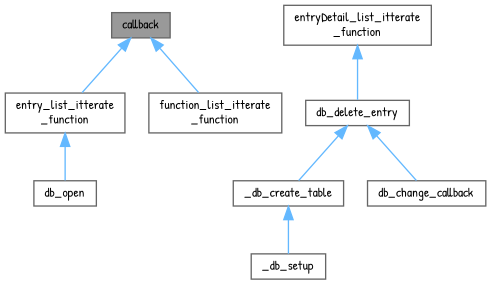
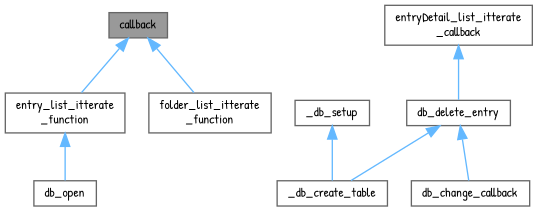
(358, 25) -> (459, 25)
(215, 113) -> (210, 113)
(288, 237) -> (332, 160)
